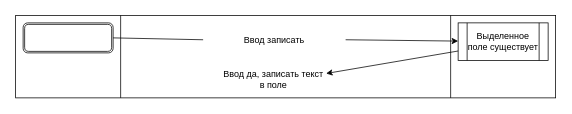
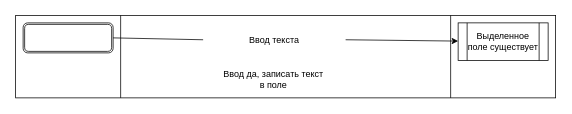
(274, 40) -> (274, 40)
(395, 62) -> none
